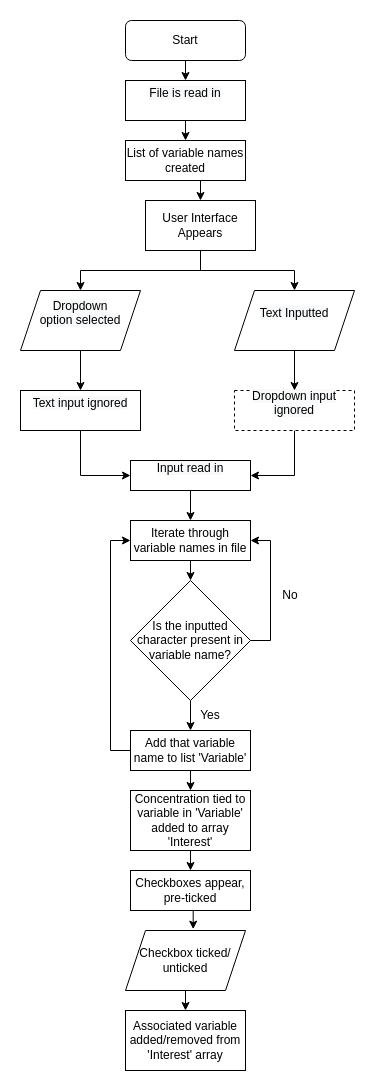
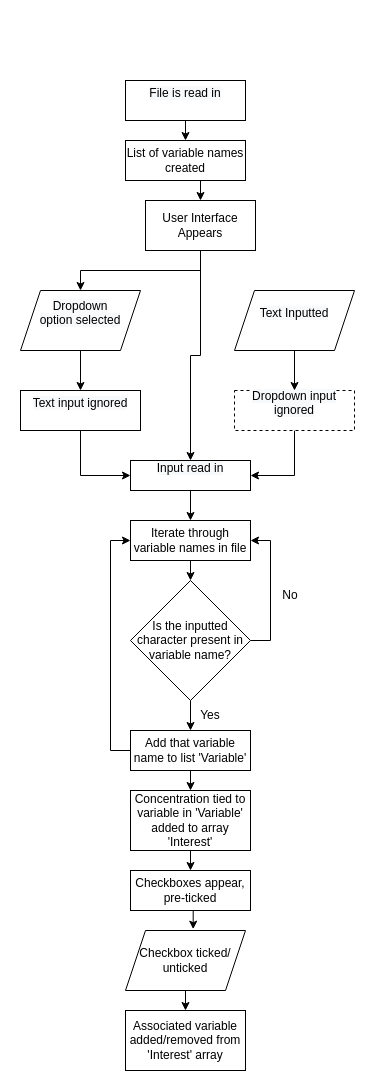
(186, 41) -> none
(186, 67) -> none
(255, 271) -> (191, 358)
